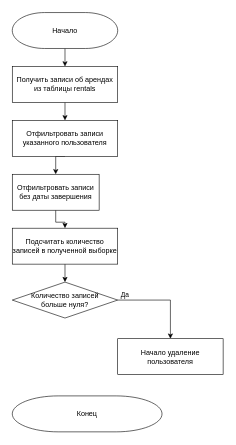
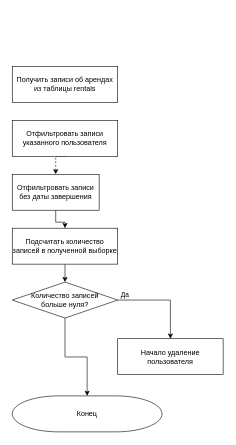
(65, 30) -> none
(65, 60) -> none
(65, 114) -> none
(56, 162) -> (56, 162)
none -> (65, 356)
